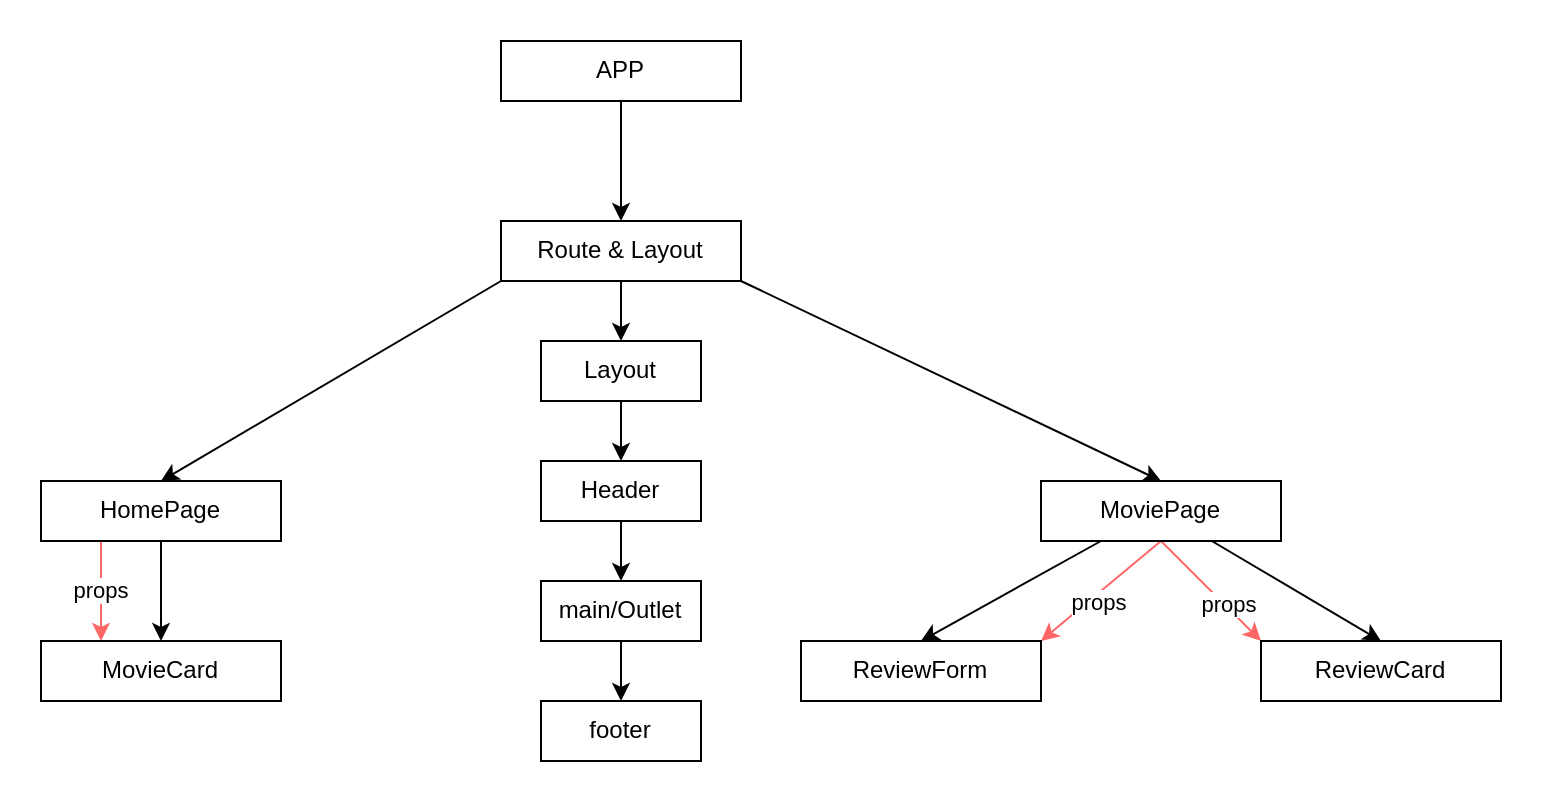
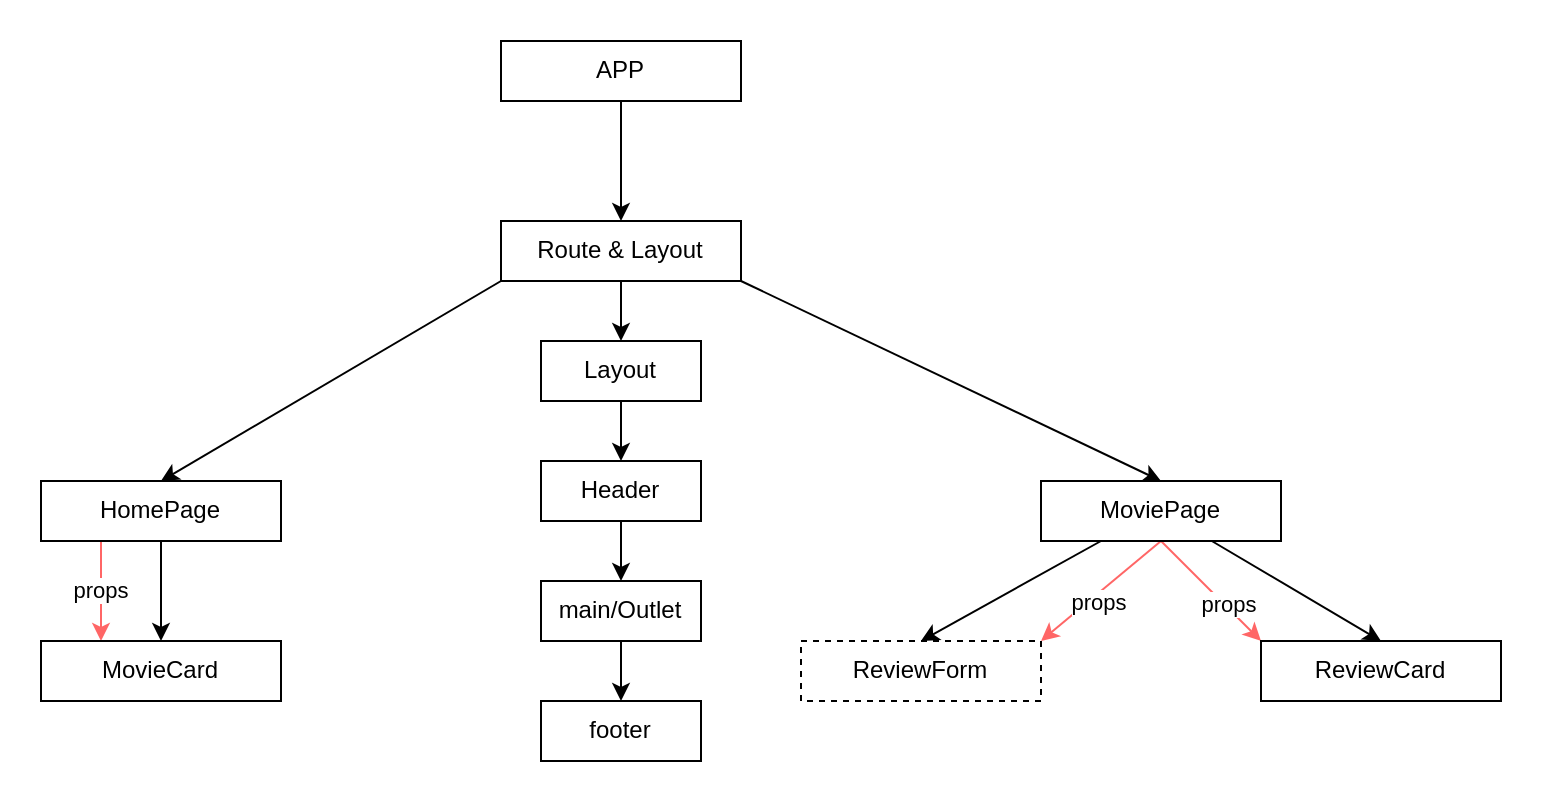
(921, 671) -> (921, 671)
